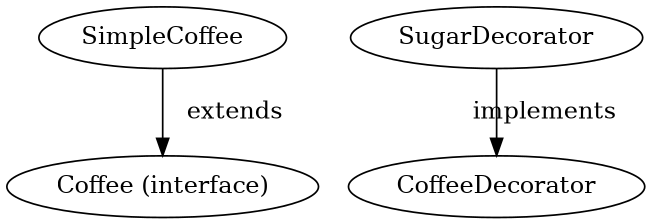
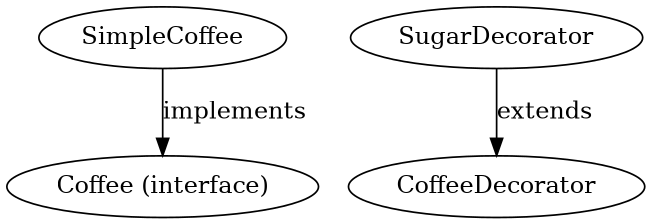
(235, 112) -> (235, 112)
(545, 112) -> (545, 112)
